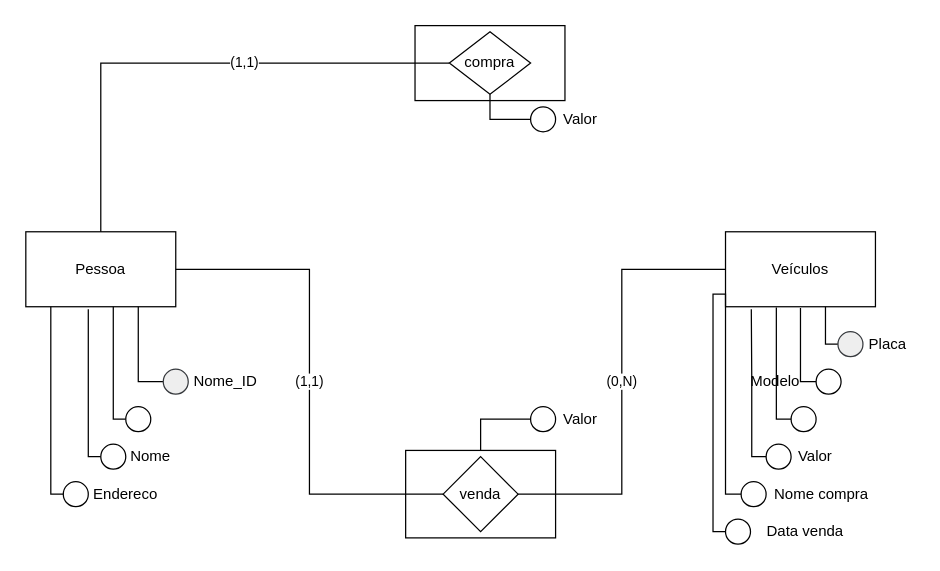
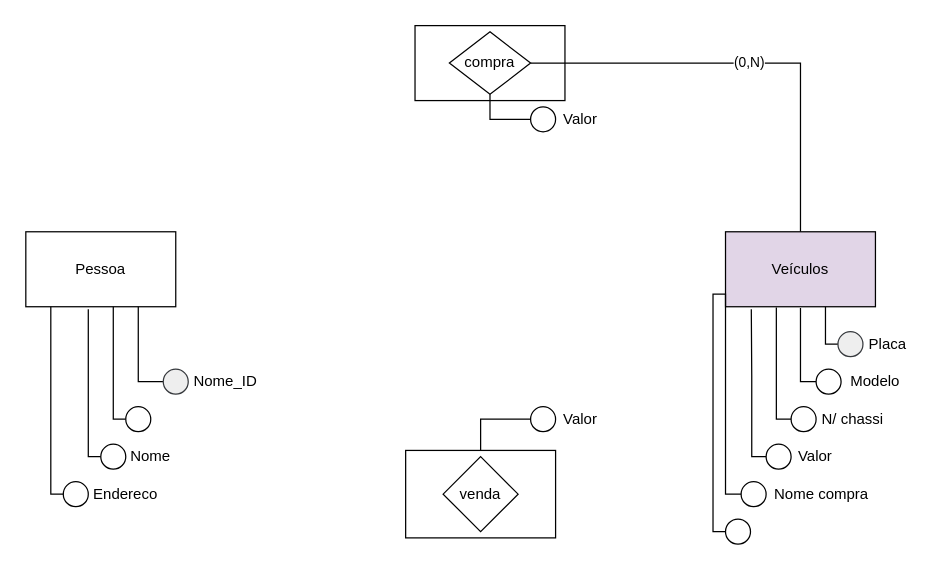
(191, 63) -> none
none -> (750, 63)
(801, 269) -> (801, 269)
(622, 381) -> none
(309, 382) -> none
(776, 382) -> (876, 382)
none -> (852, 419)
(805, 532) -> none
